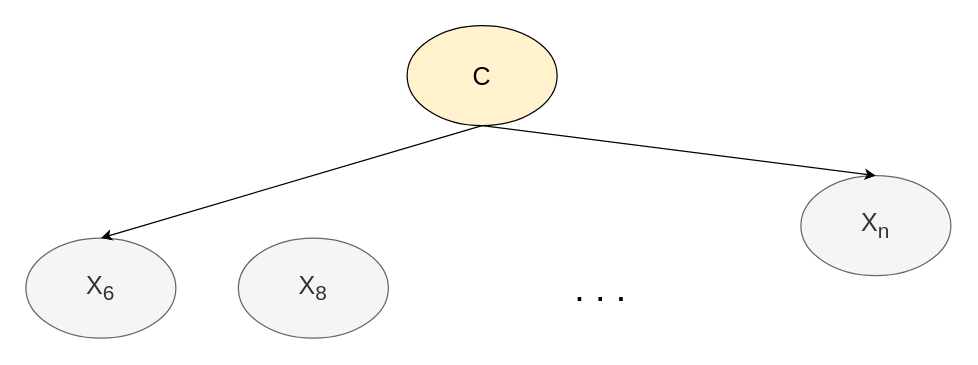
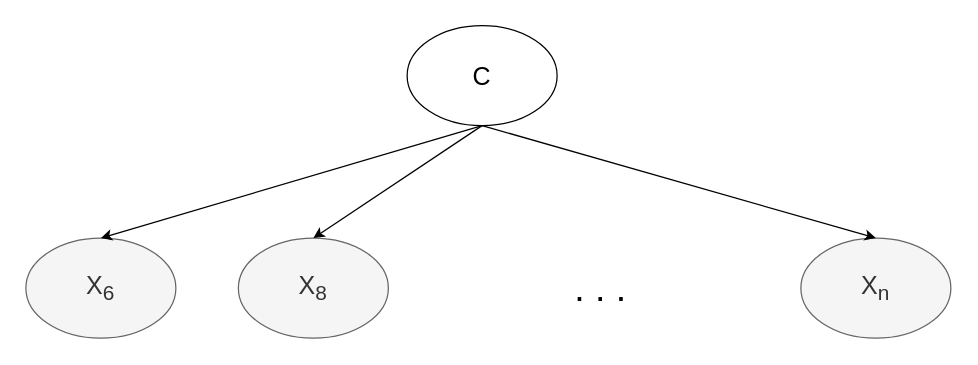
(482, 76) -> (482, 76)
none -> (400, 180)
(876, 226) -> (876, 288)
